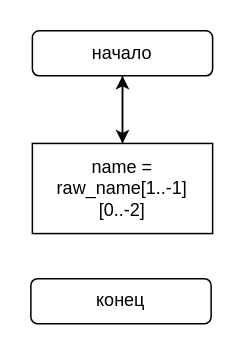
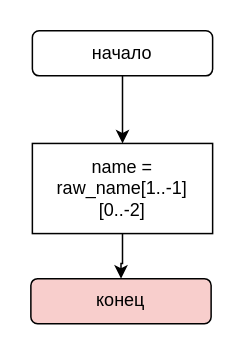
(122, 139) -> (122, 251)
(121, 301) -> (121, 301)
